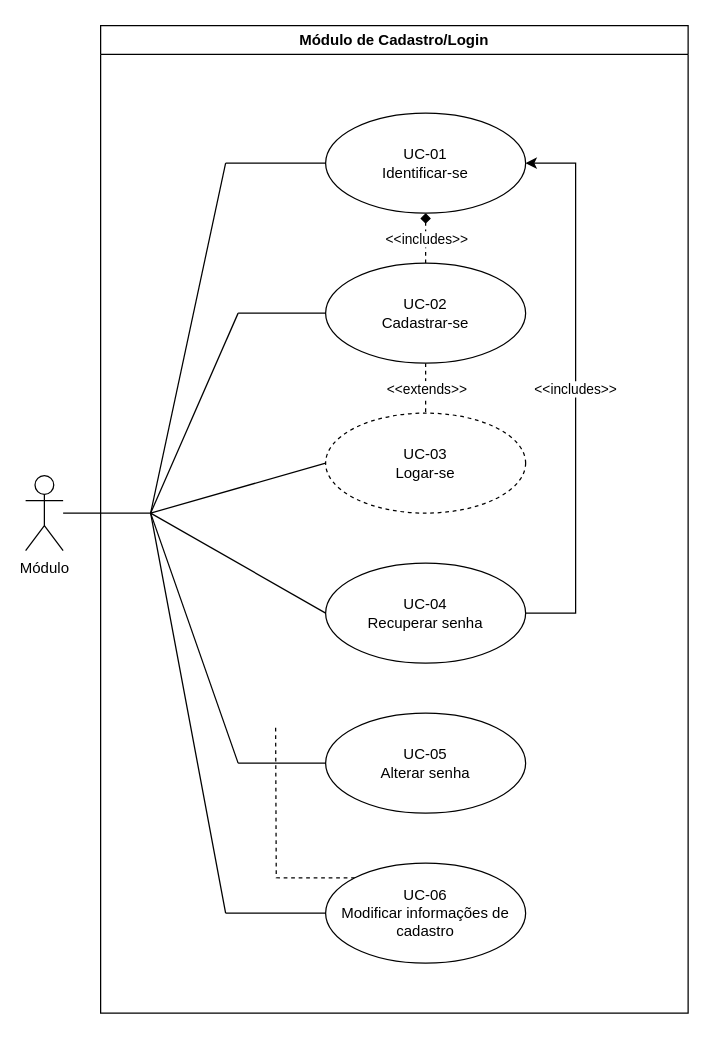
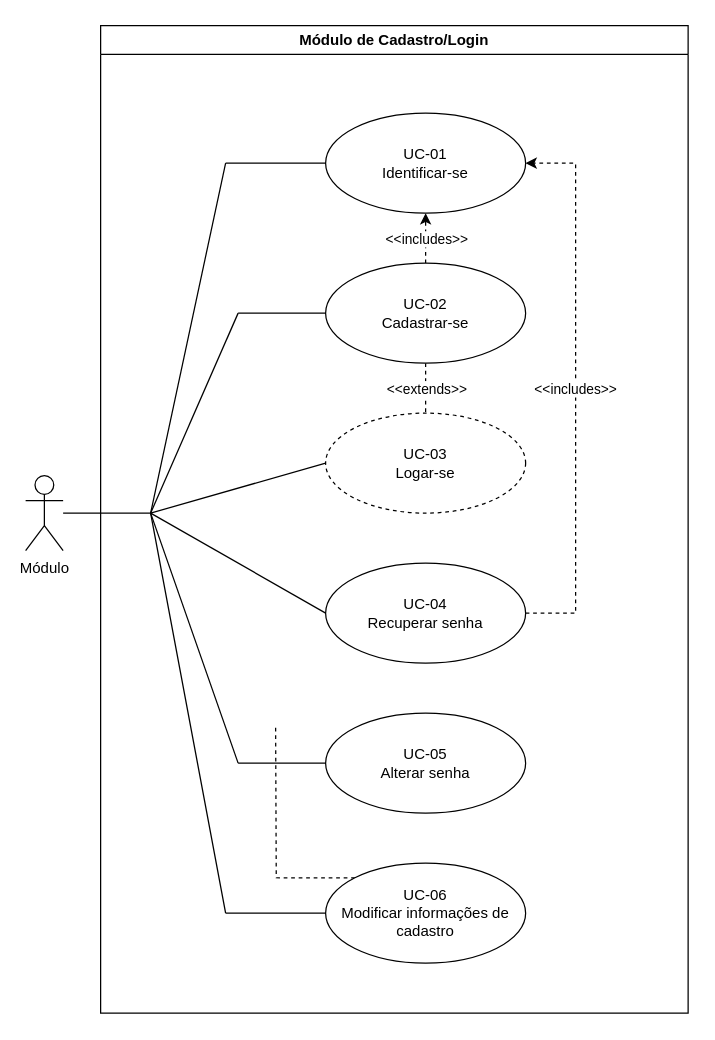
(426, 224) -> (426, 223)
(576, 530) -> (576, 530)
